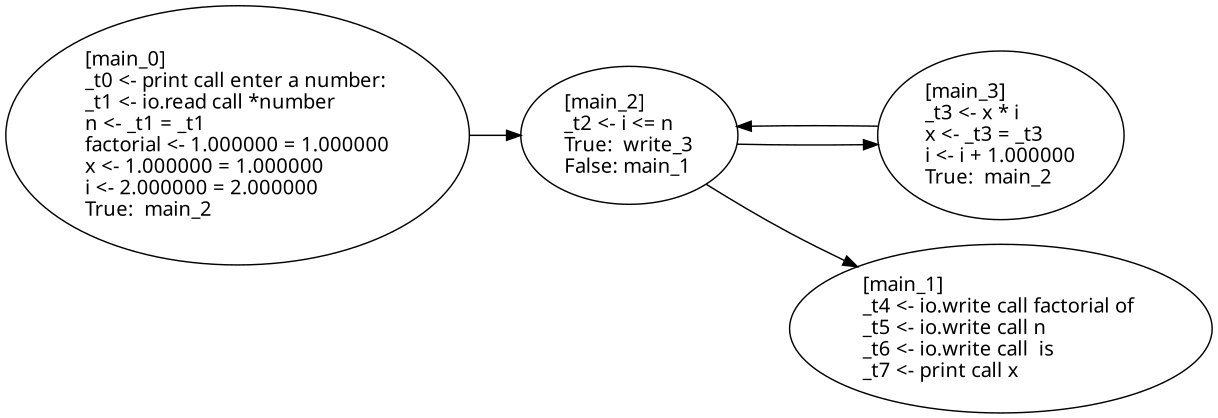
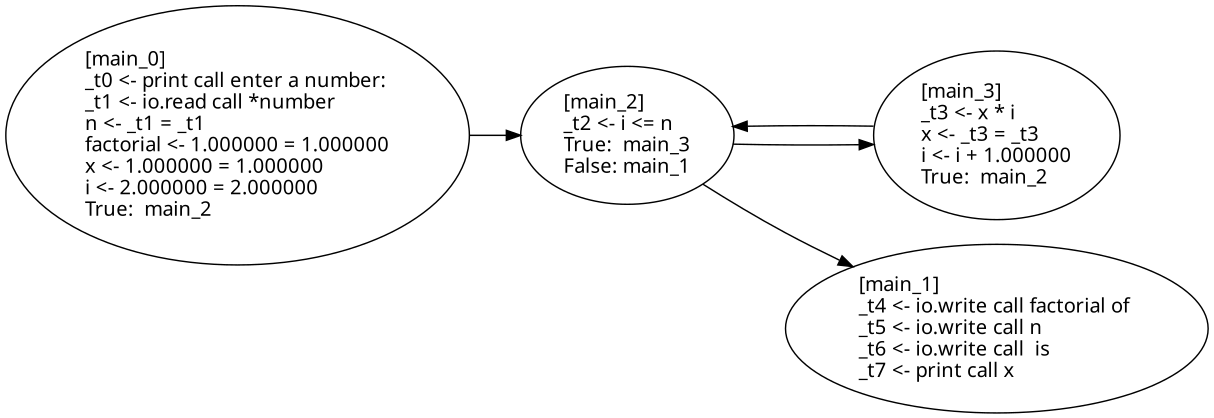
(629, 135) -> (627, 135)
